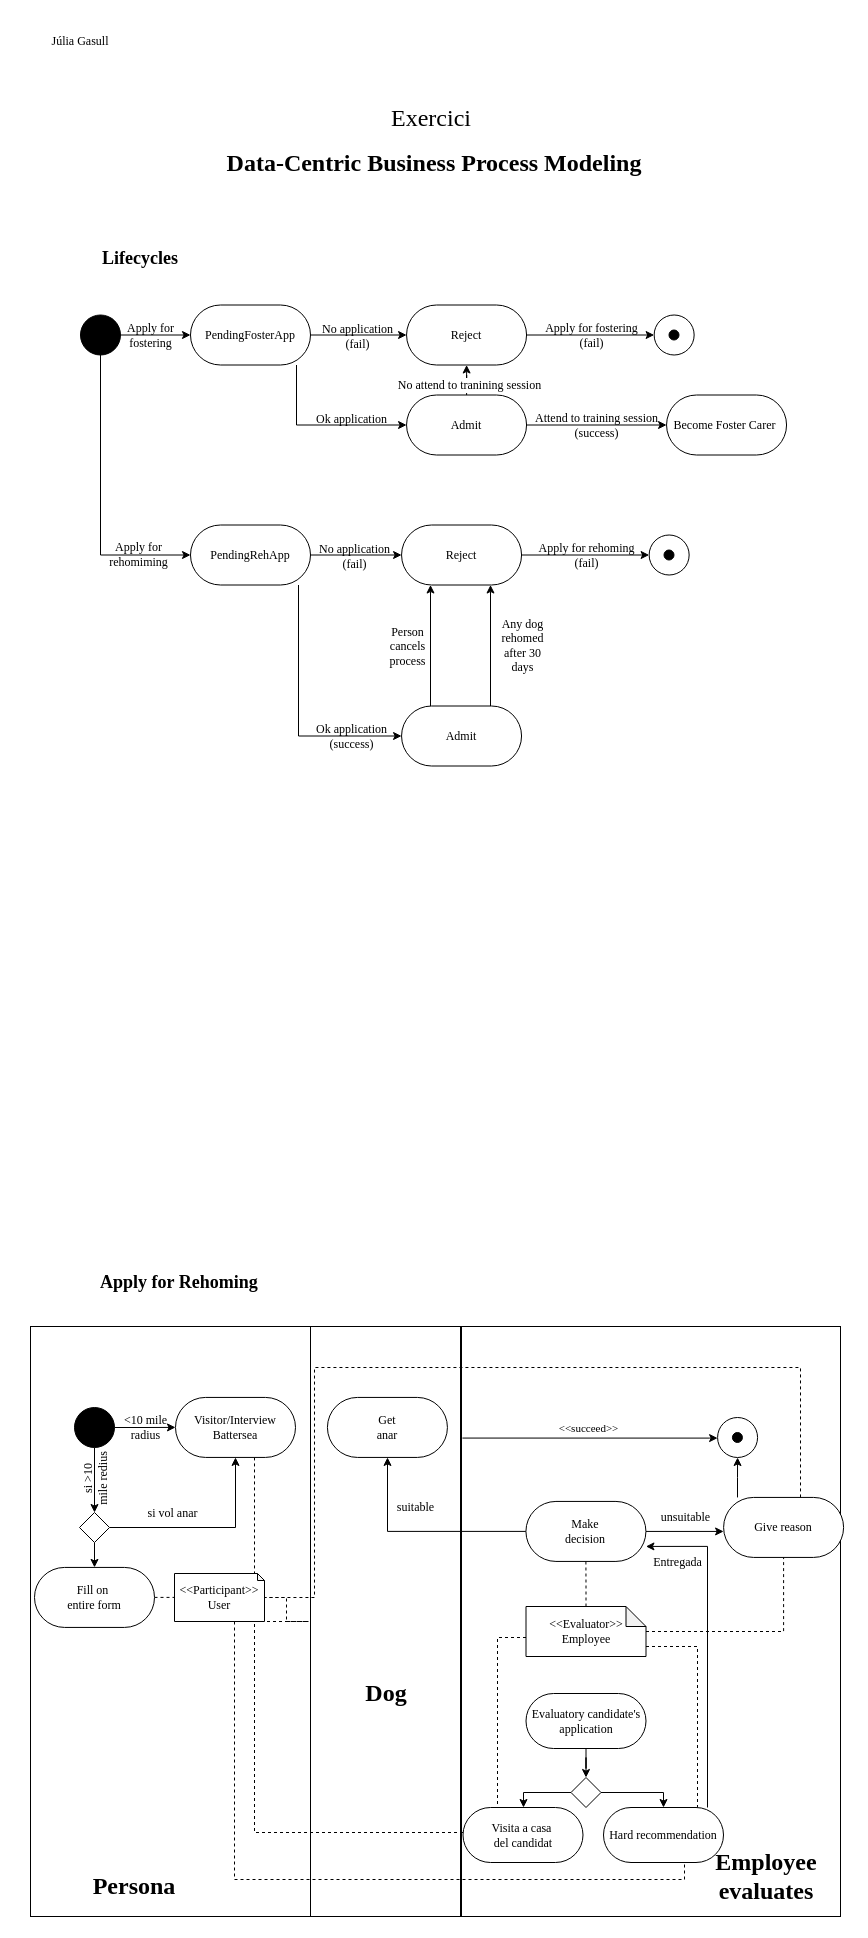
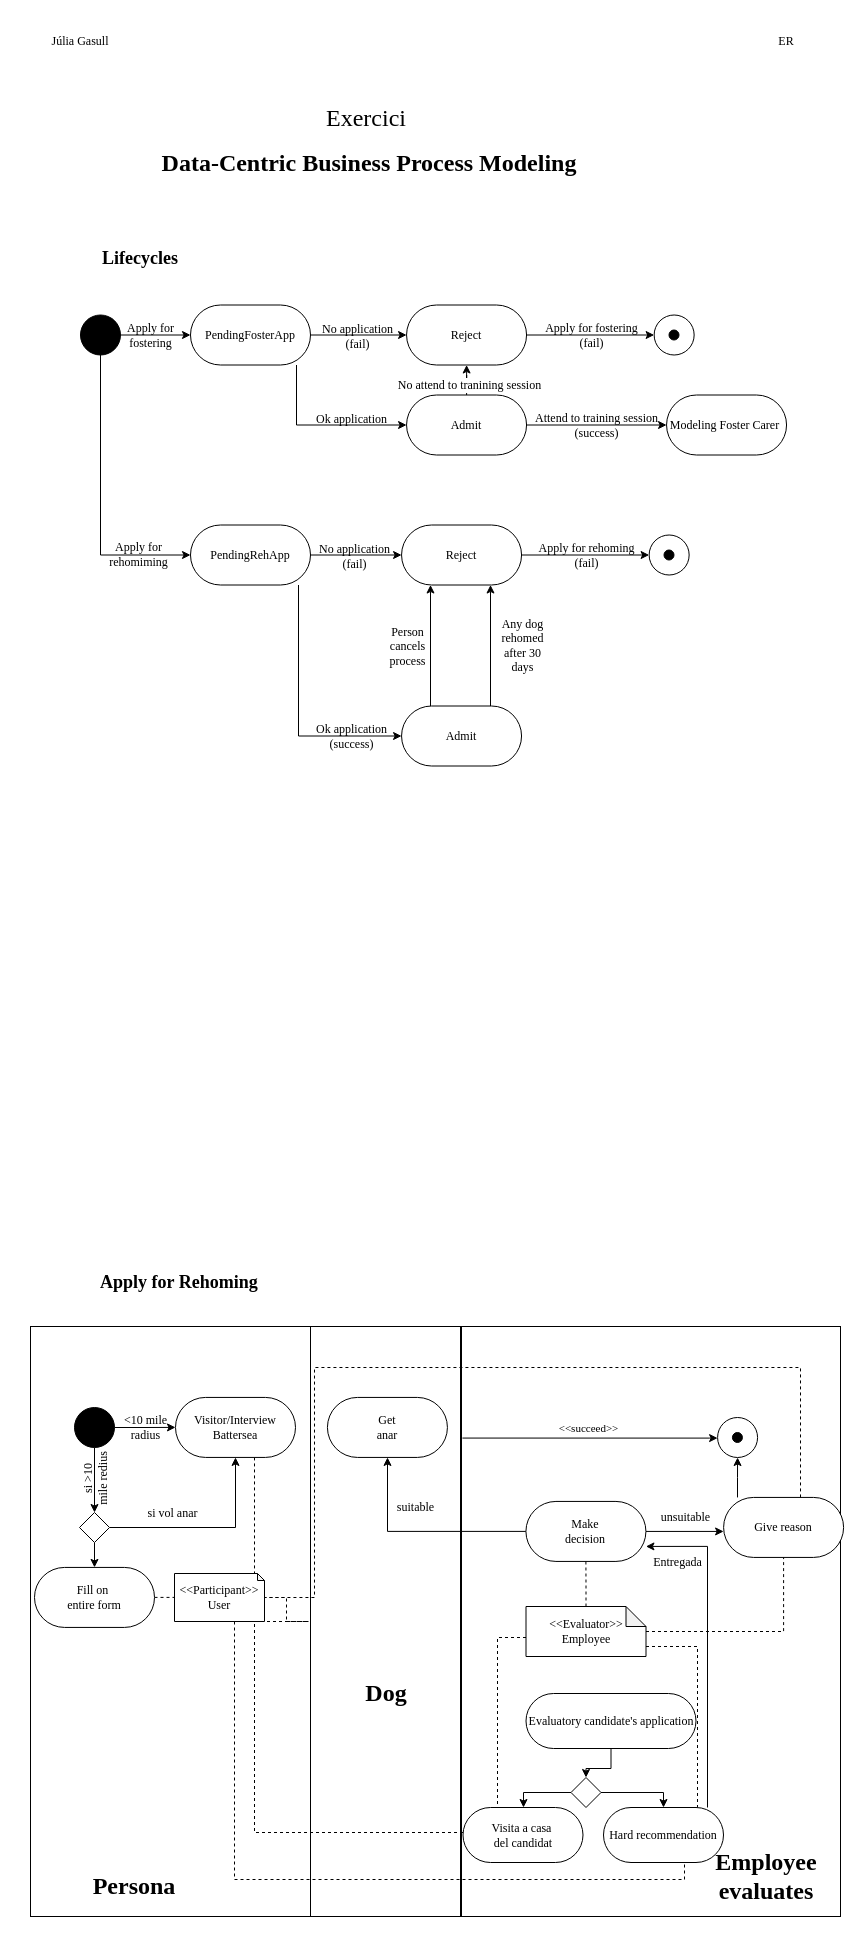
none -> (787, 42)
(435, 141) -> (370, 141)
(727, 426) -> (727, 426)
(586, 1721) -> (611, 1721)
